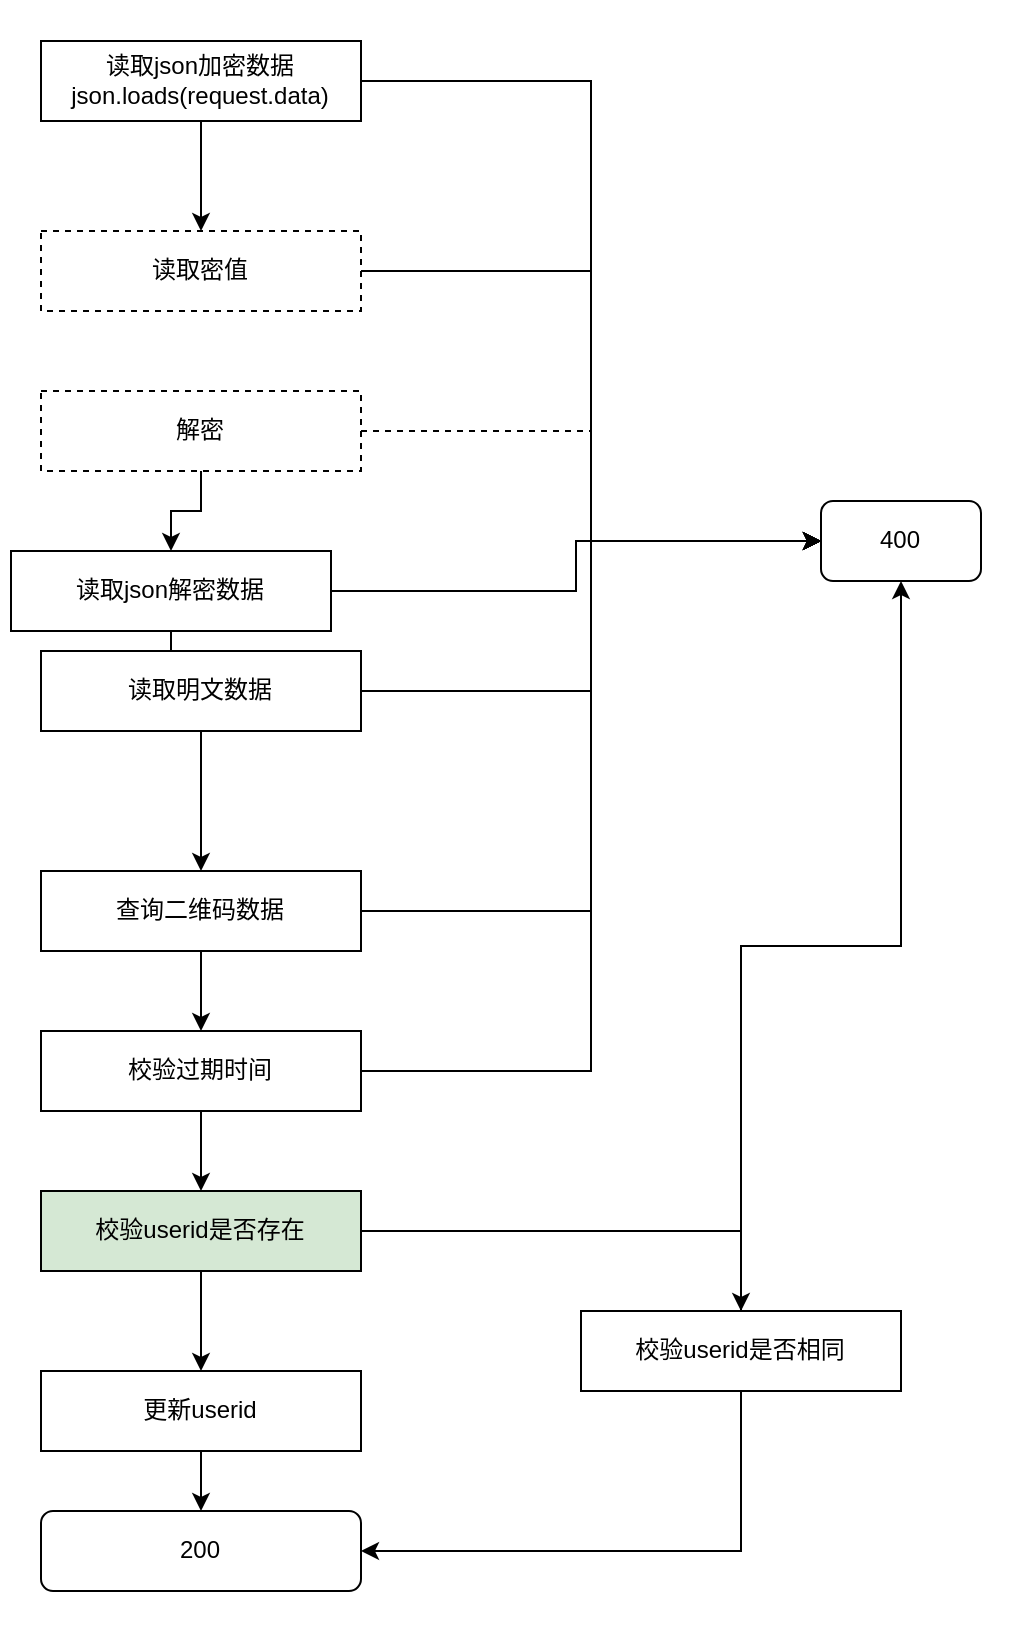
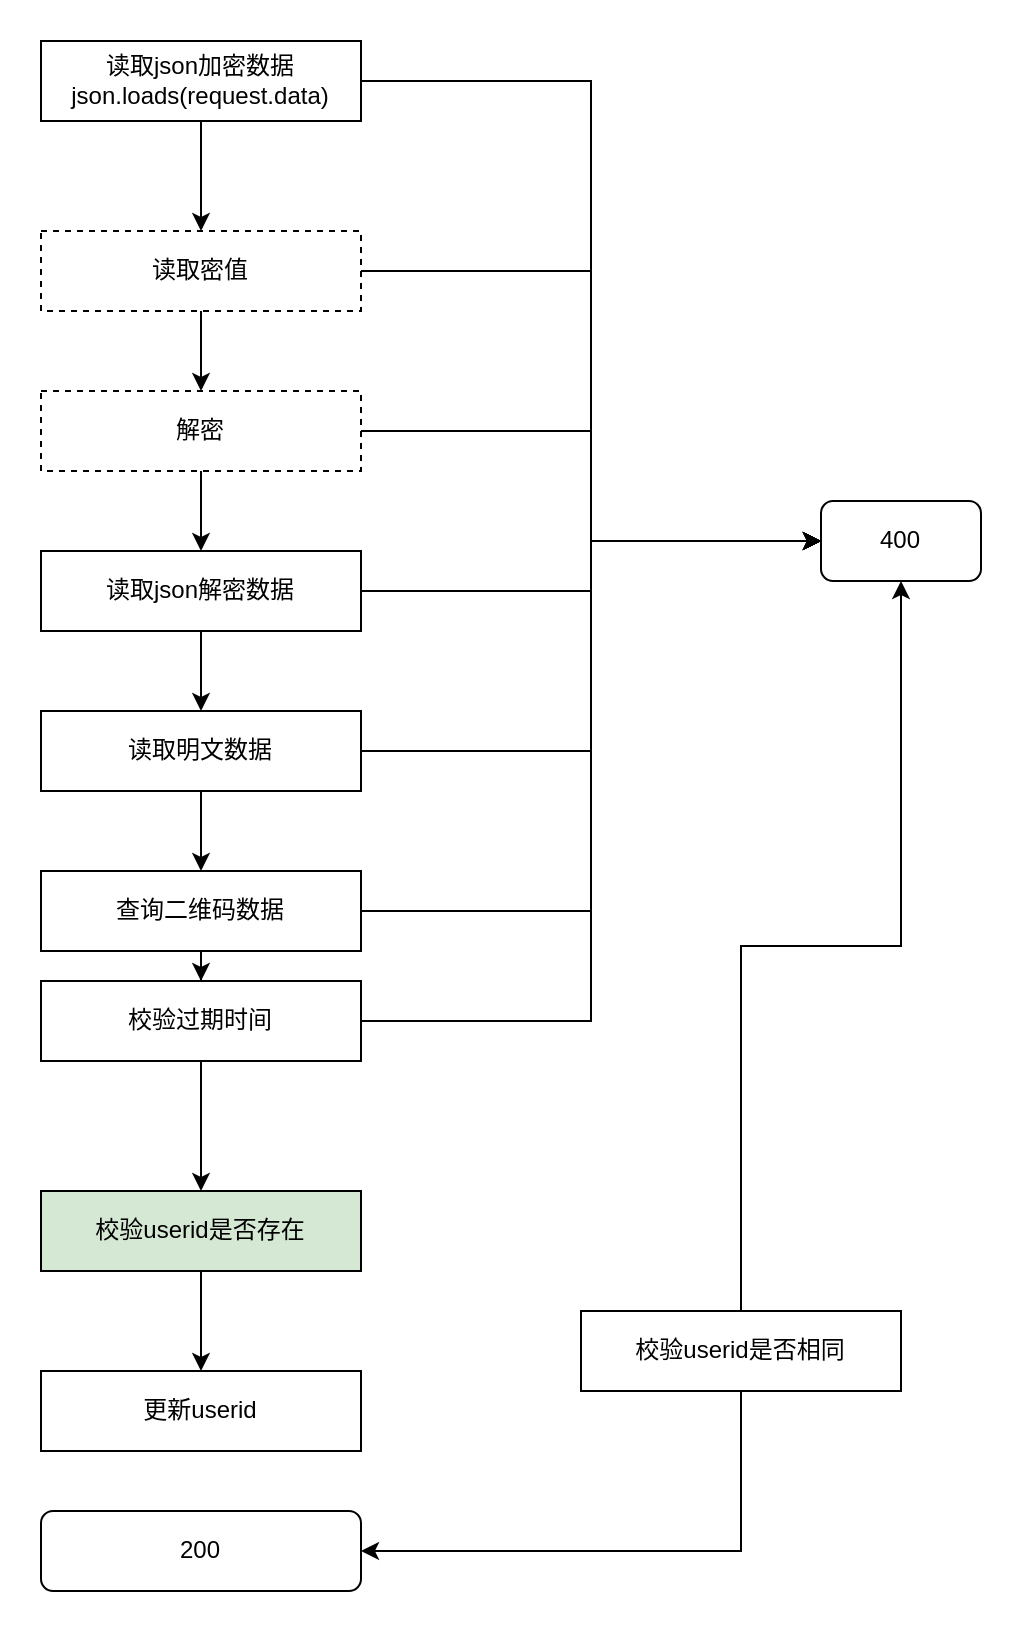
none -> (201, 344)
(476, 431) -> (476, 431)
(171, 591) -> (201, 591)
(201, 691) -> (201, 751)
(201, 1071) -> (201, 1021)
(549, 1231) -> none
(201, 1488) -> none
